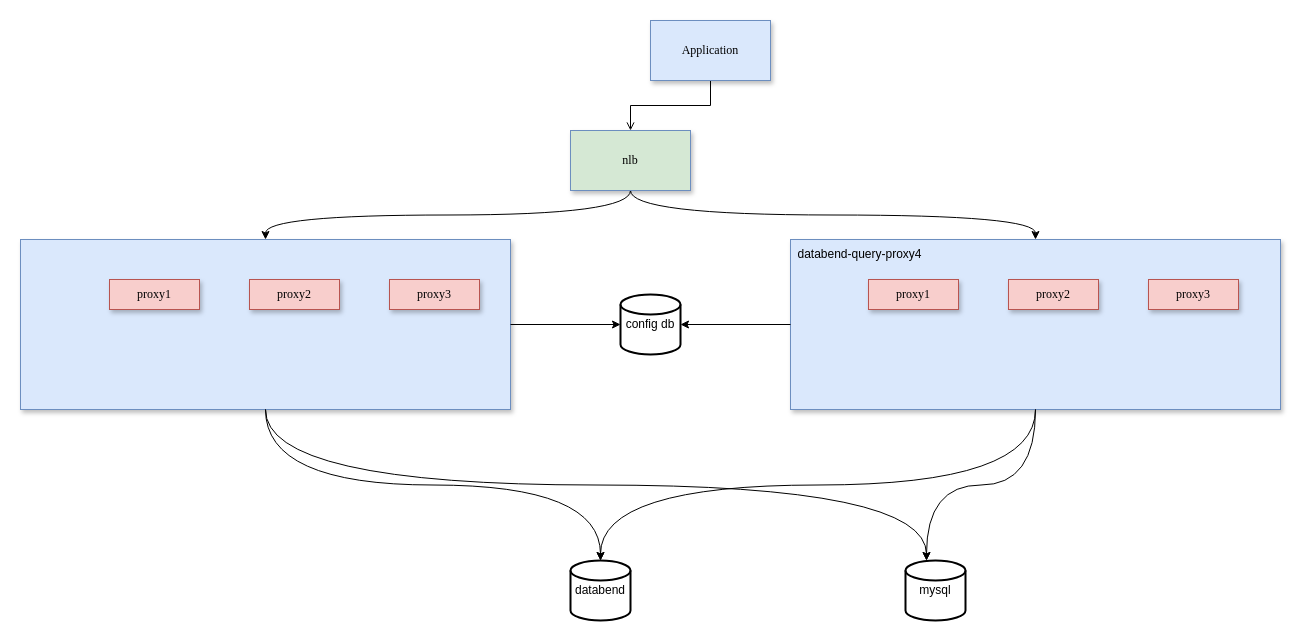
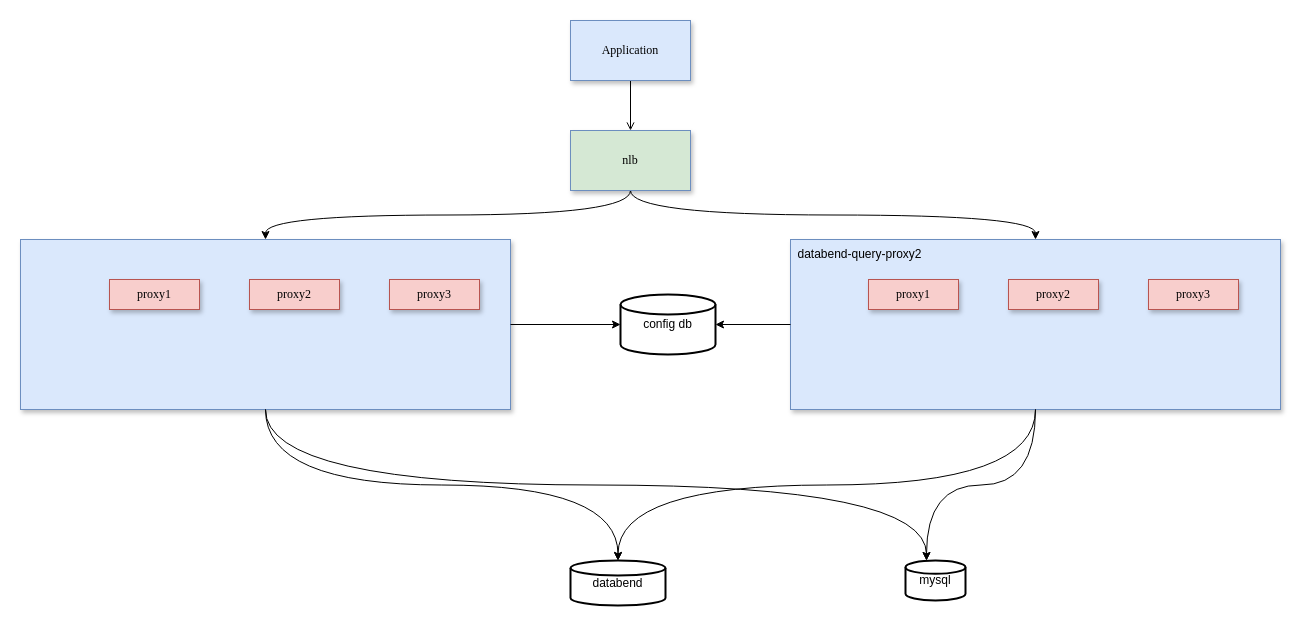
(711, 51) -> (631, 51)
(860, 255) -> (860, 255)
(651, 325) -> (668, 325)
(601, 591) -> (618, 583)
(936, 591) -> (936, 581)
